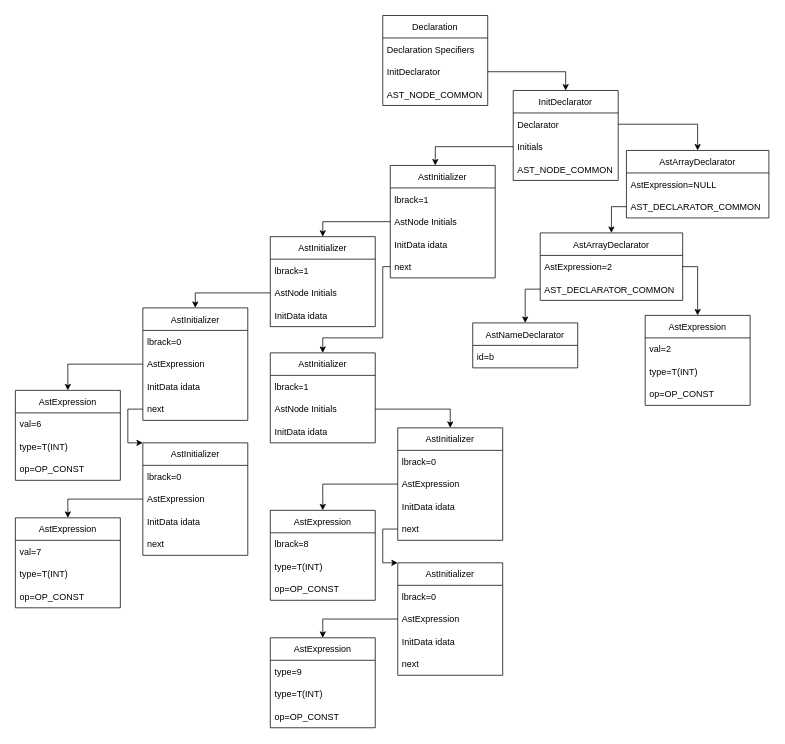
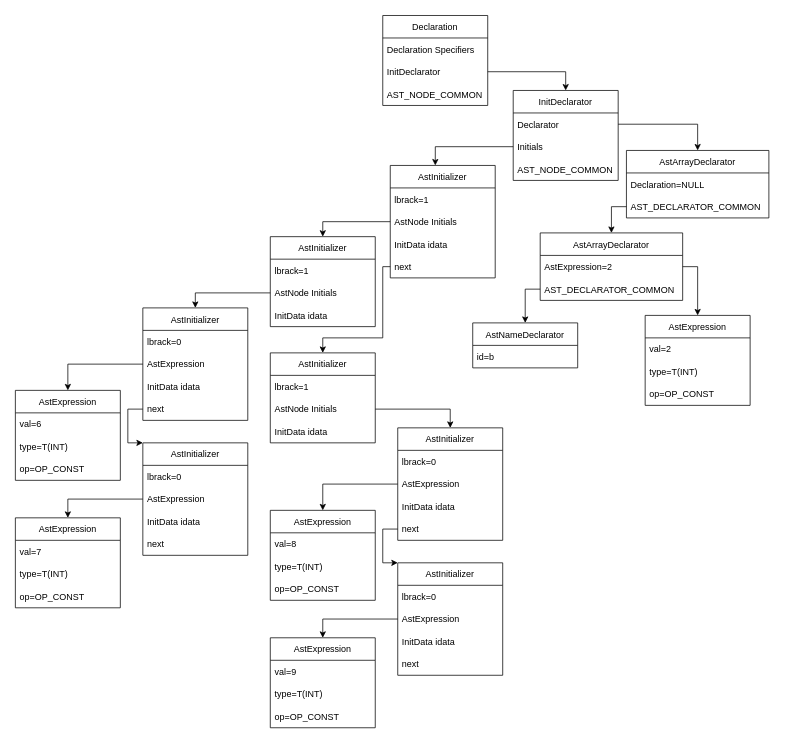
(675, 185) -> (669, 185)
(293, 545) -> (286, 545)
(290, 672) -> (286, 672)
